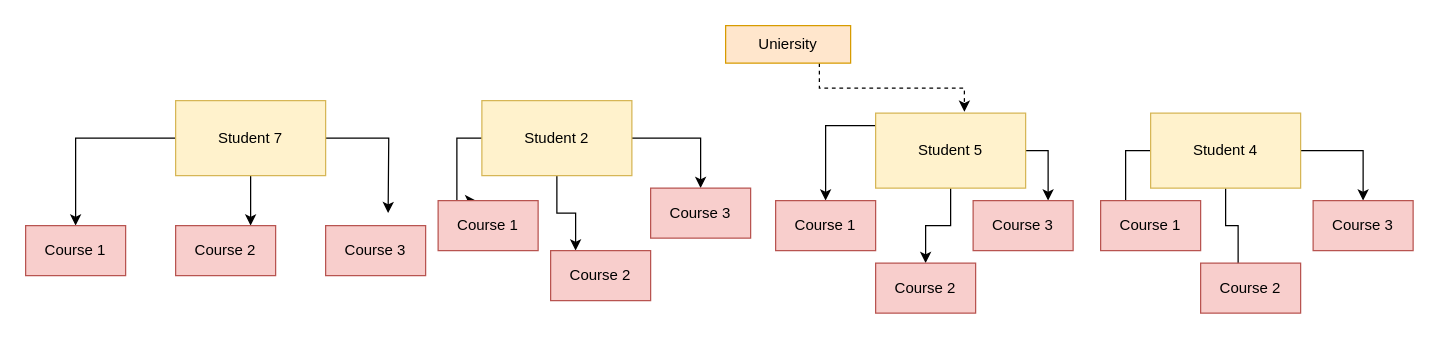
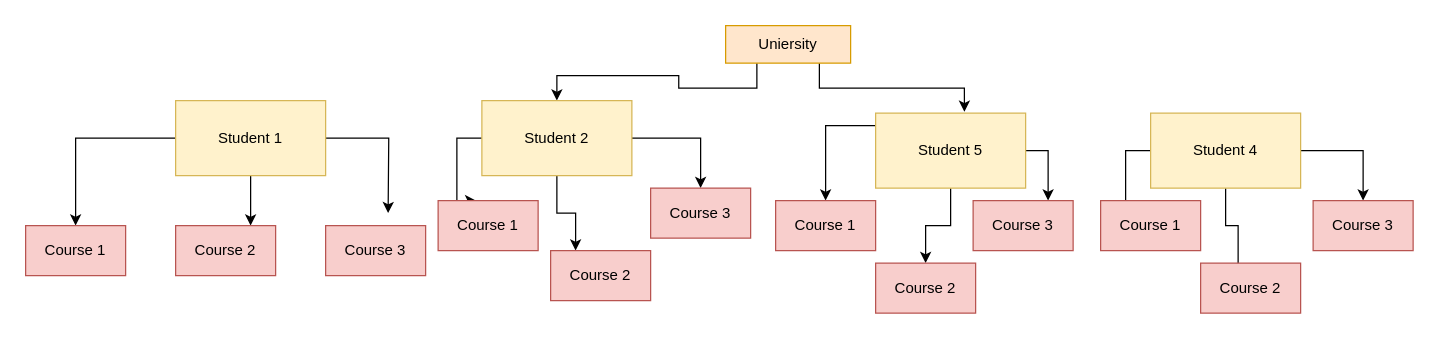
none -> (668, 76)
(887, 88) -> (887, 88)
(251, 138) -> (251, 138)
